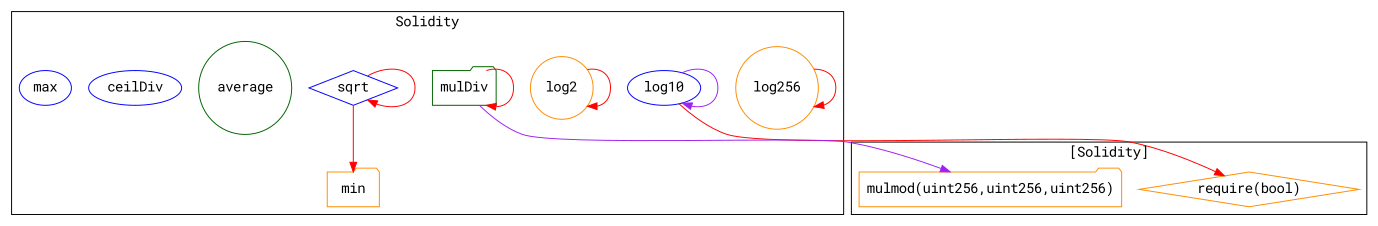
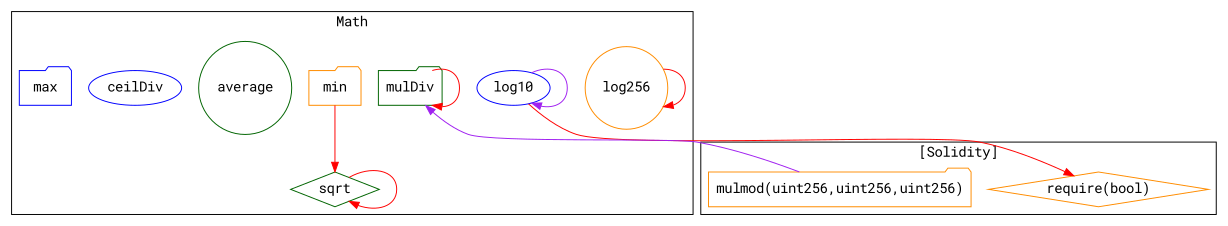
(428, 23) -> (352, 23)
(45, 88) -> (45, 88)
(353, 88) -> (335, 189)
(562, 88) -> none
(353, 134) -> (335, 134)
(708, 140) -> (568, 140)
